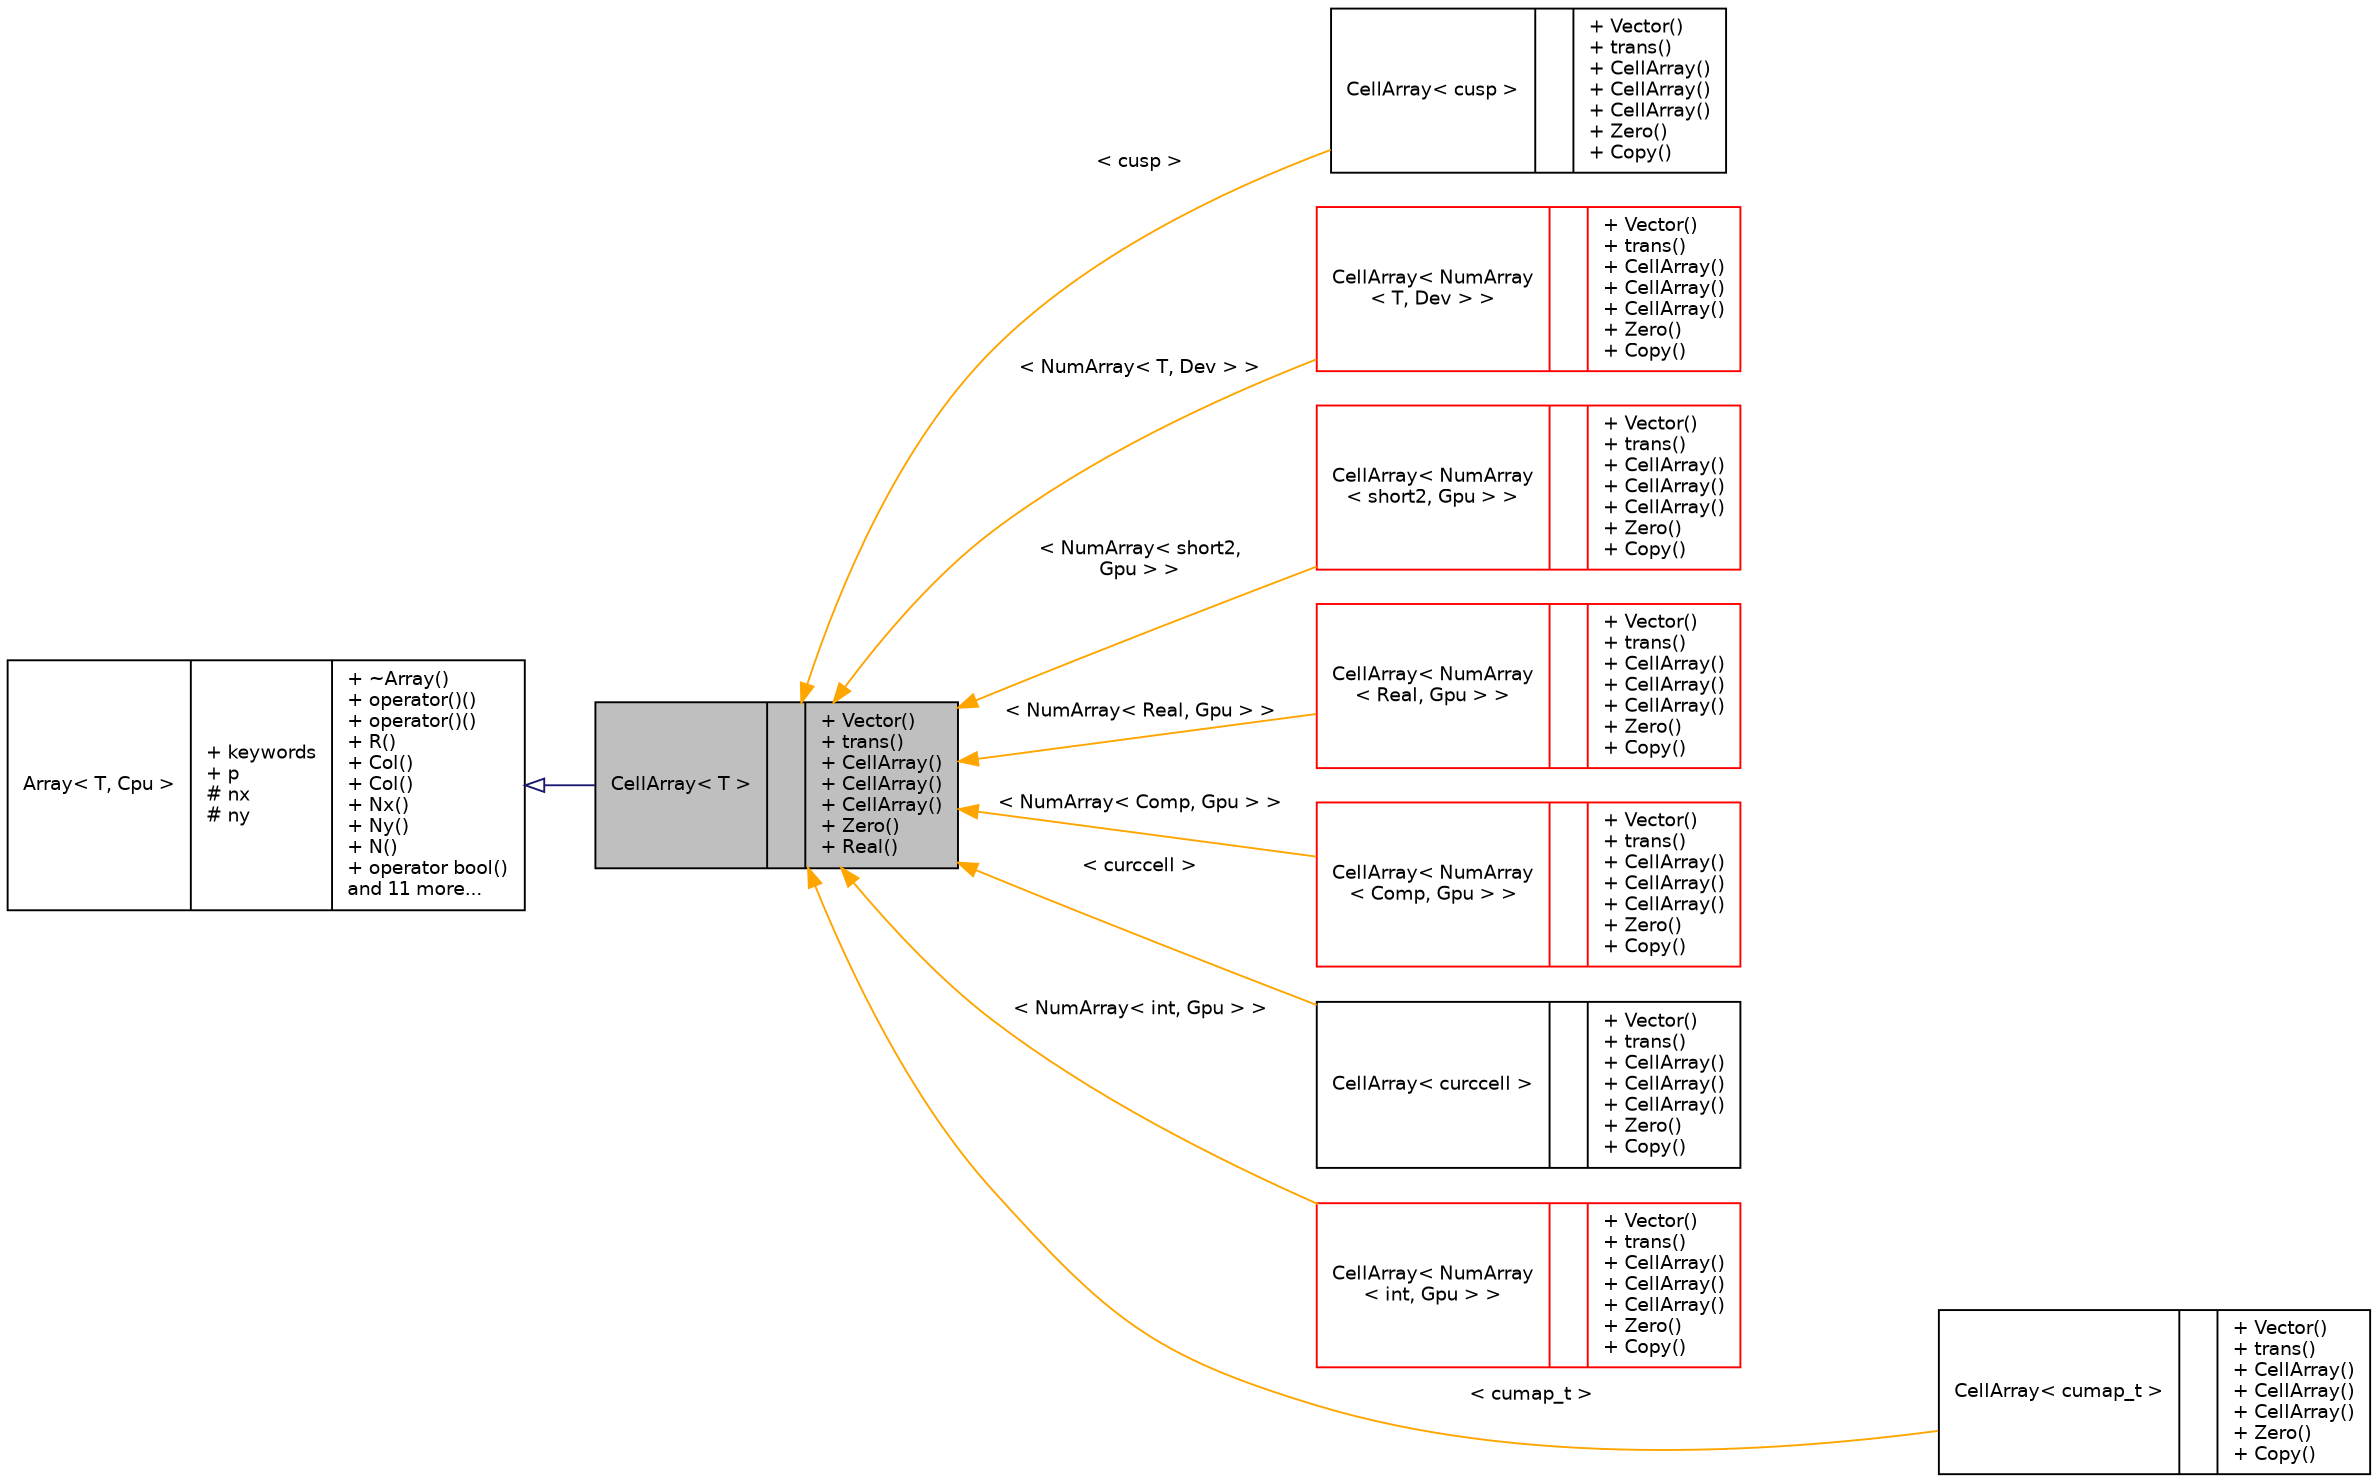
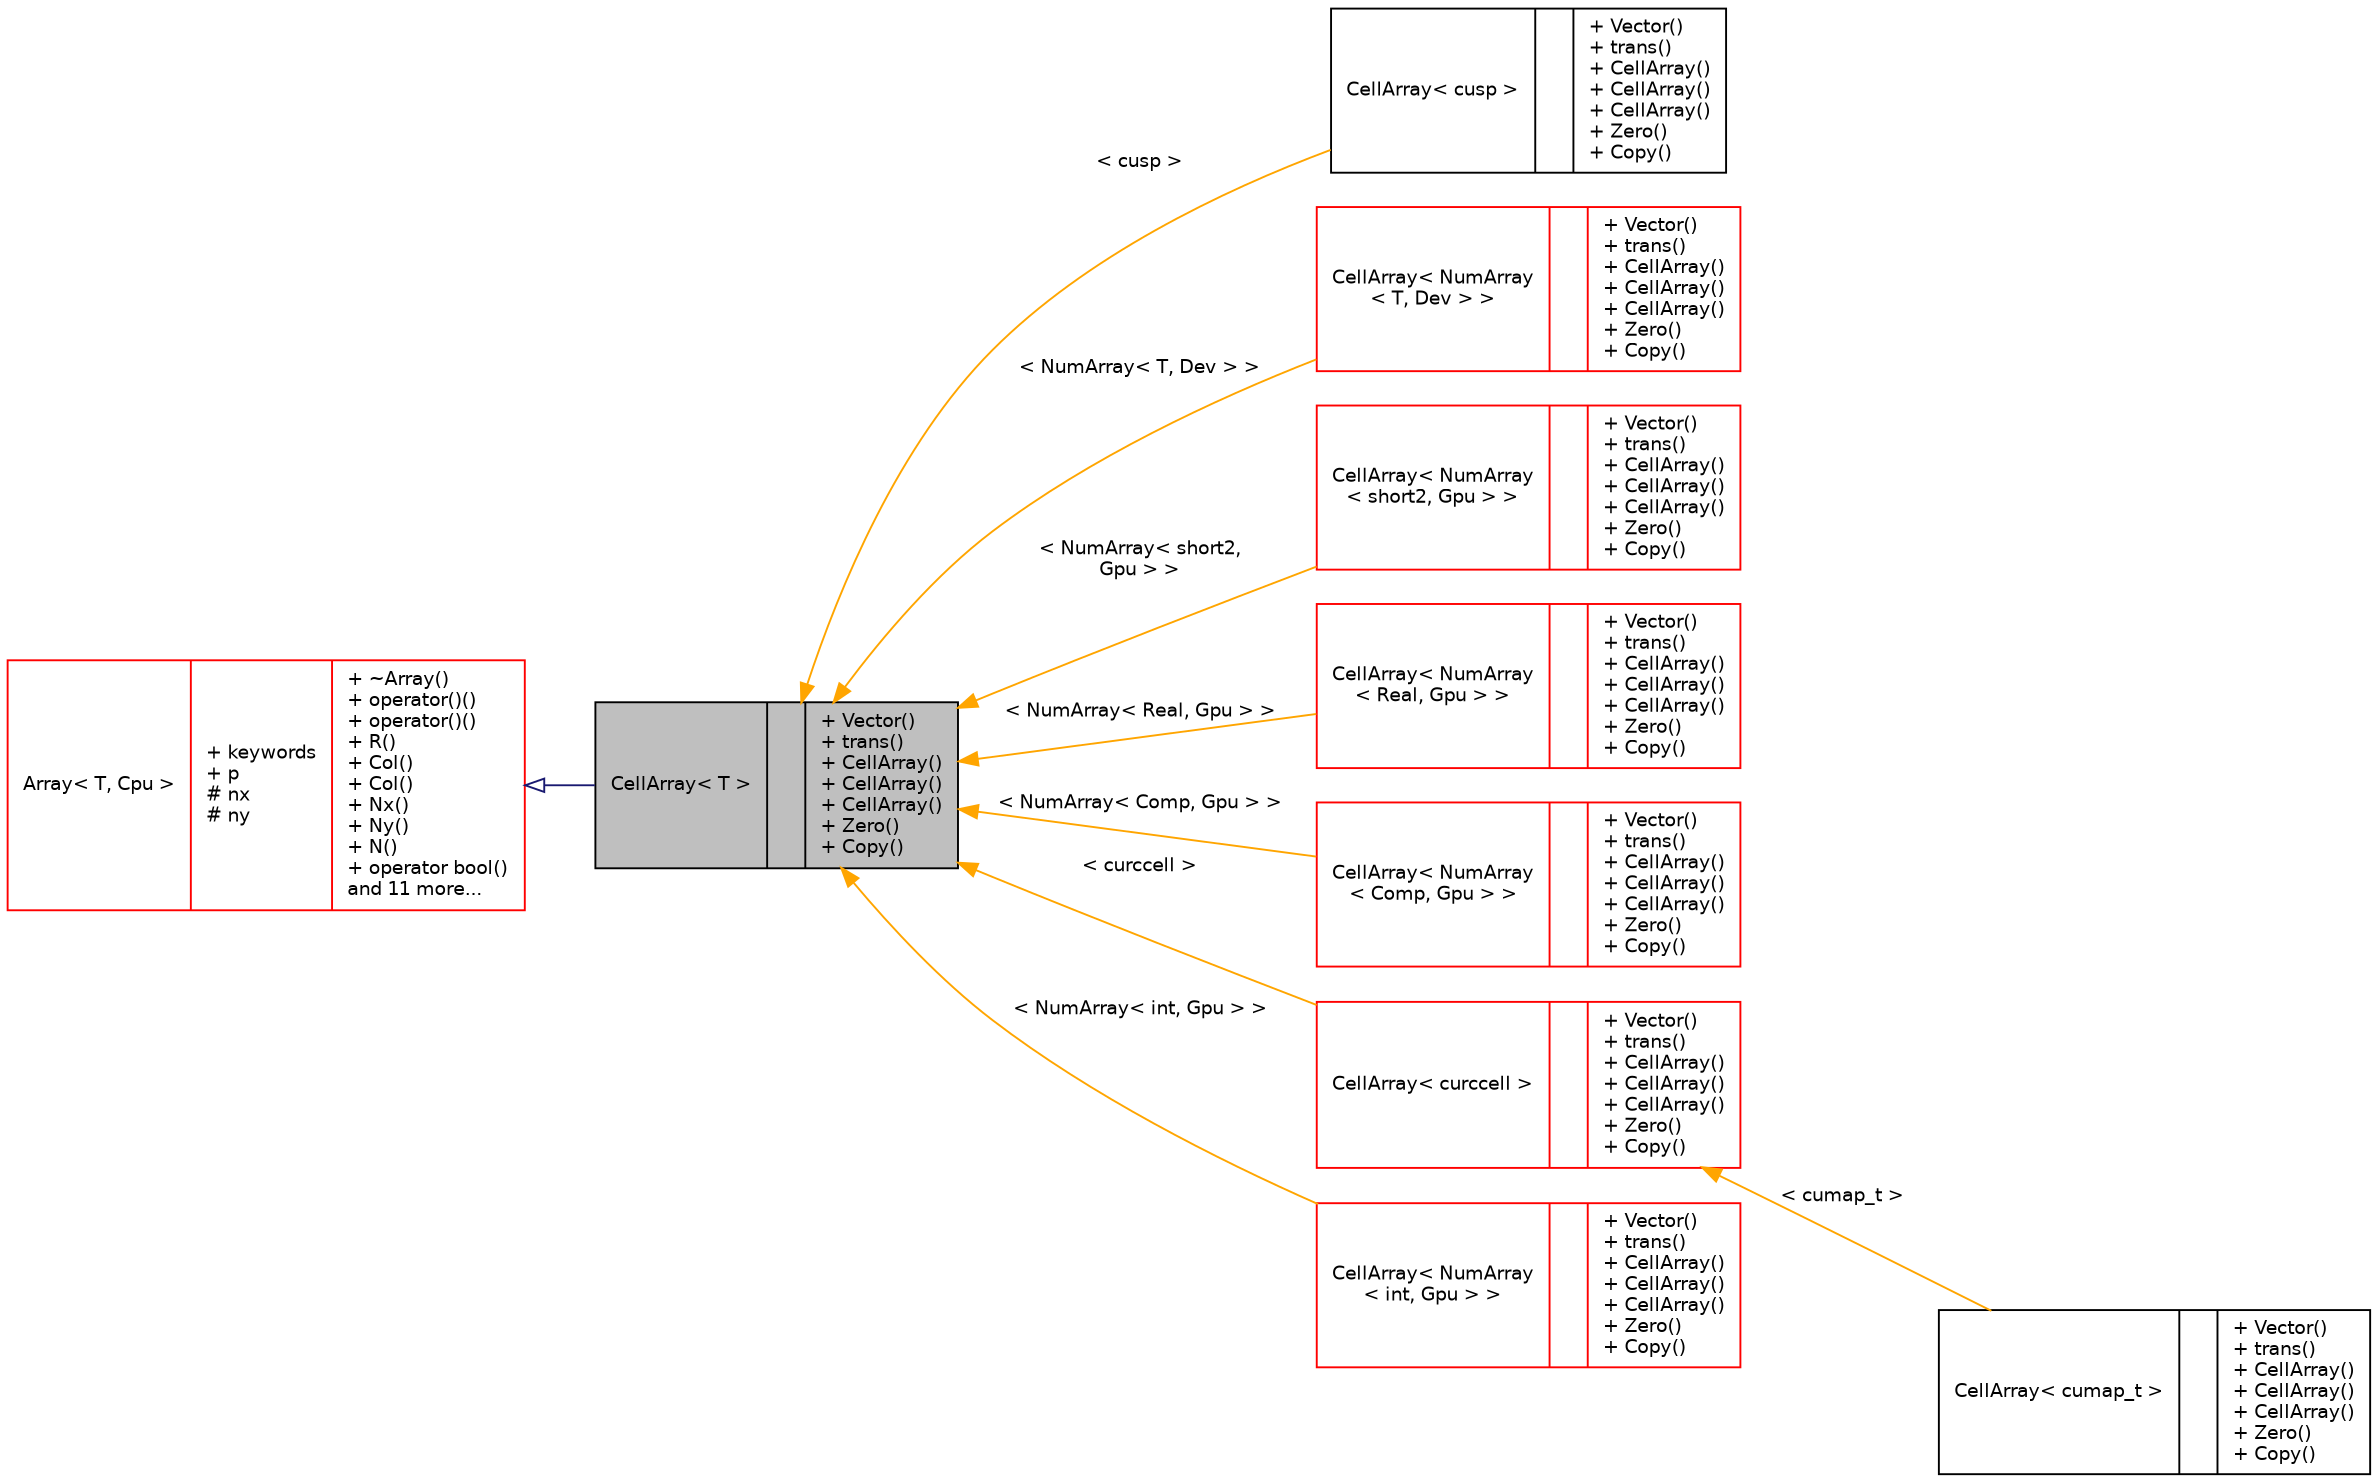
(266, 785) -> (266, 785)
(860, 847) -> (863, 847)
(1529, 1085) -> (1529, 1085)
(1258, 1386) -> (1856, 1243)
